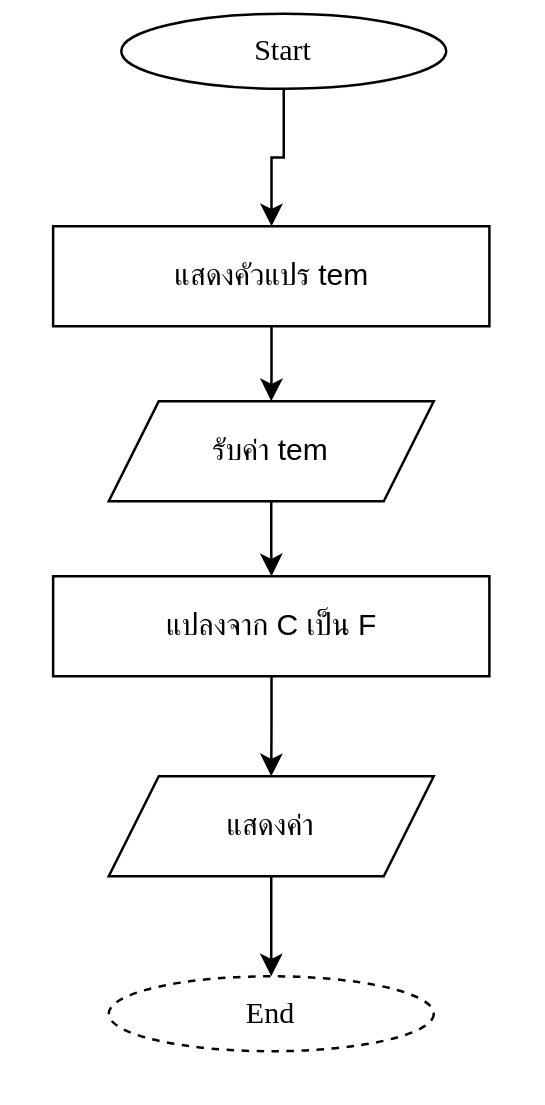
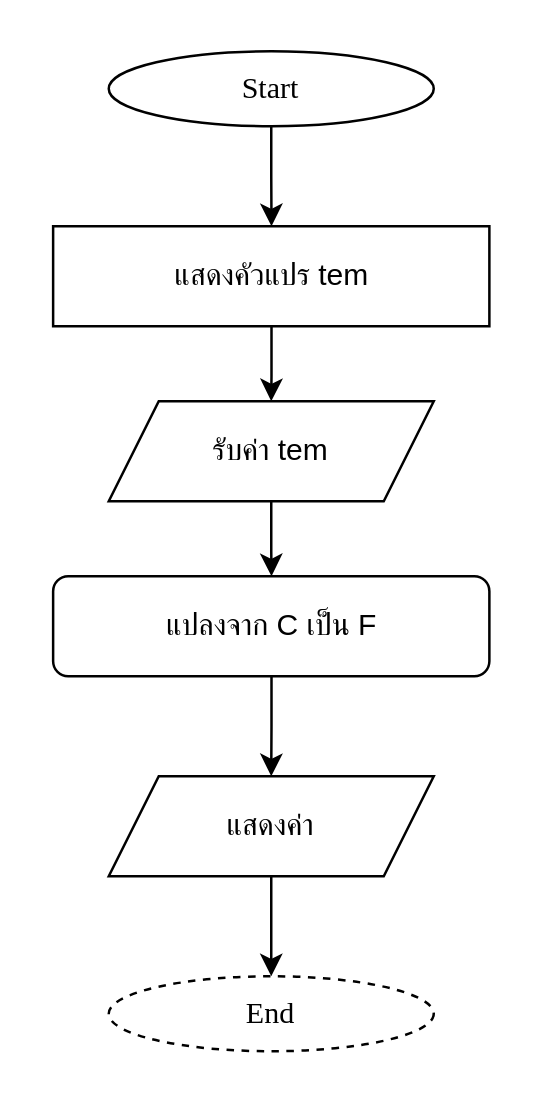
(284, 51) -> (271, 89)
(271, 626) -> (271, 626)
